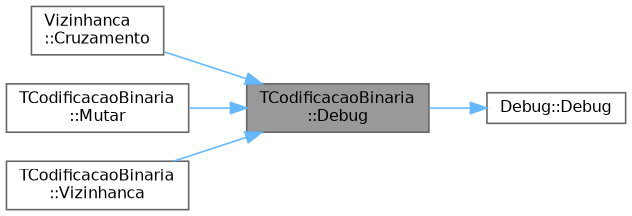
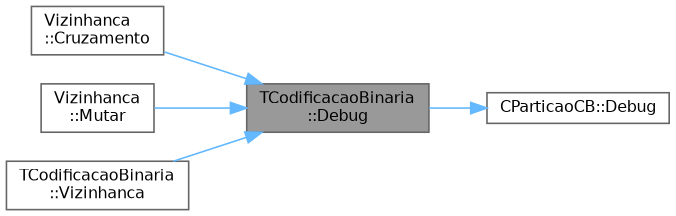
(98, 108) -> (98, 108)
(556, 108) -> (578, 108)
